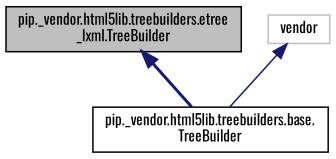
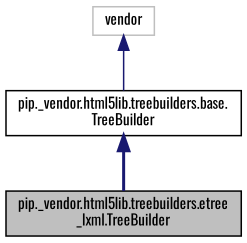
(172, 85) -> (124, 171)
